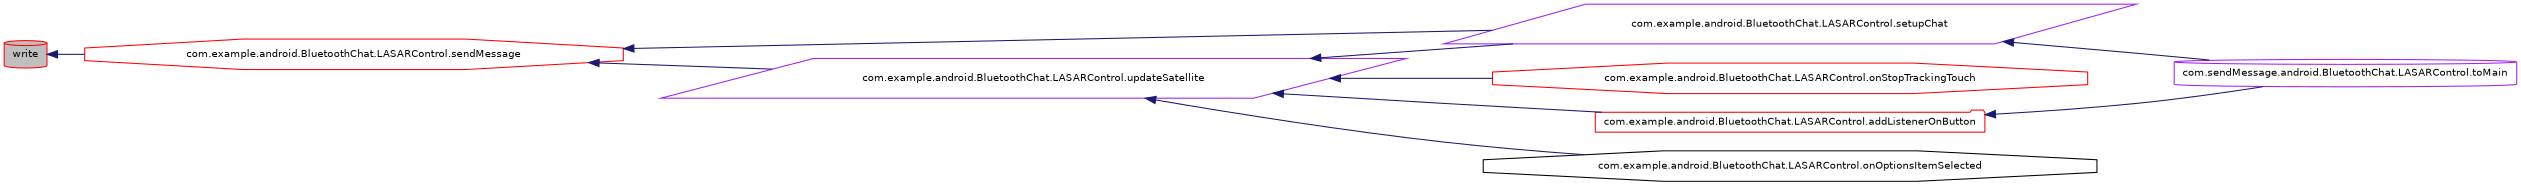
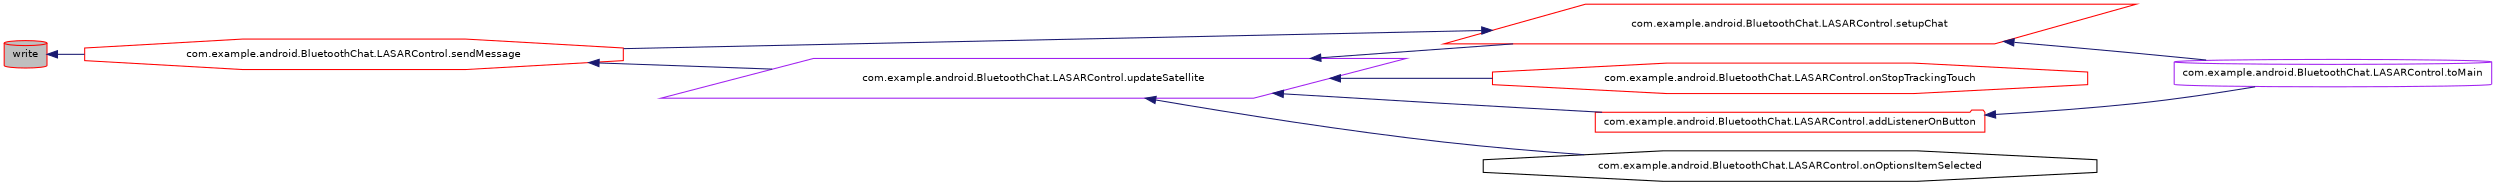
(1790, 24) -> (1790, 24)
(1063, 39) -> (1053, 40)
(2346, 73) -> (2333, 73)
